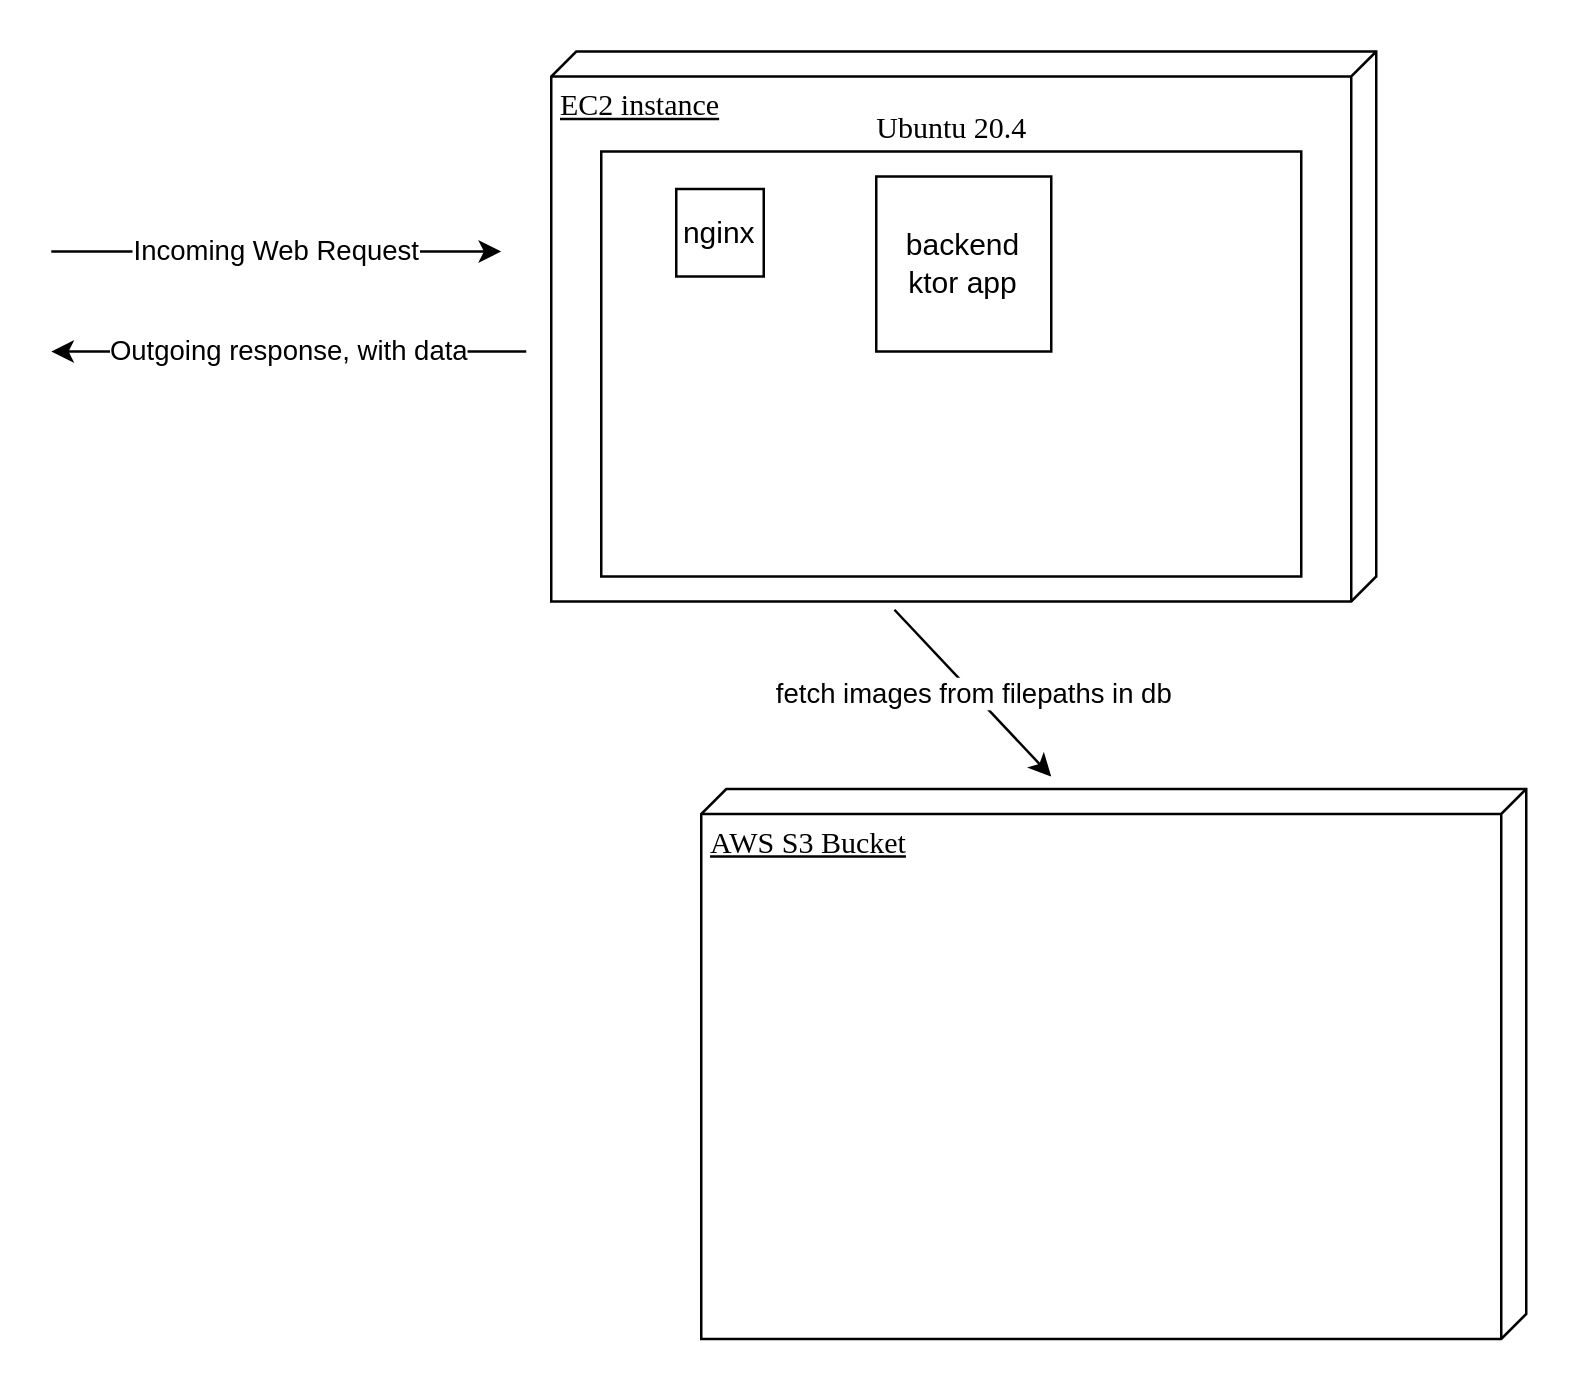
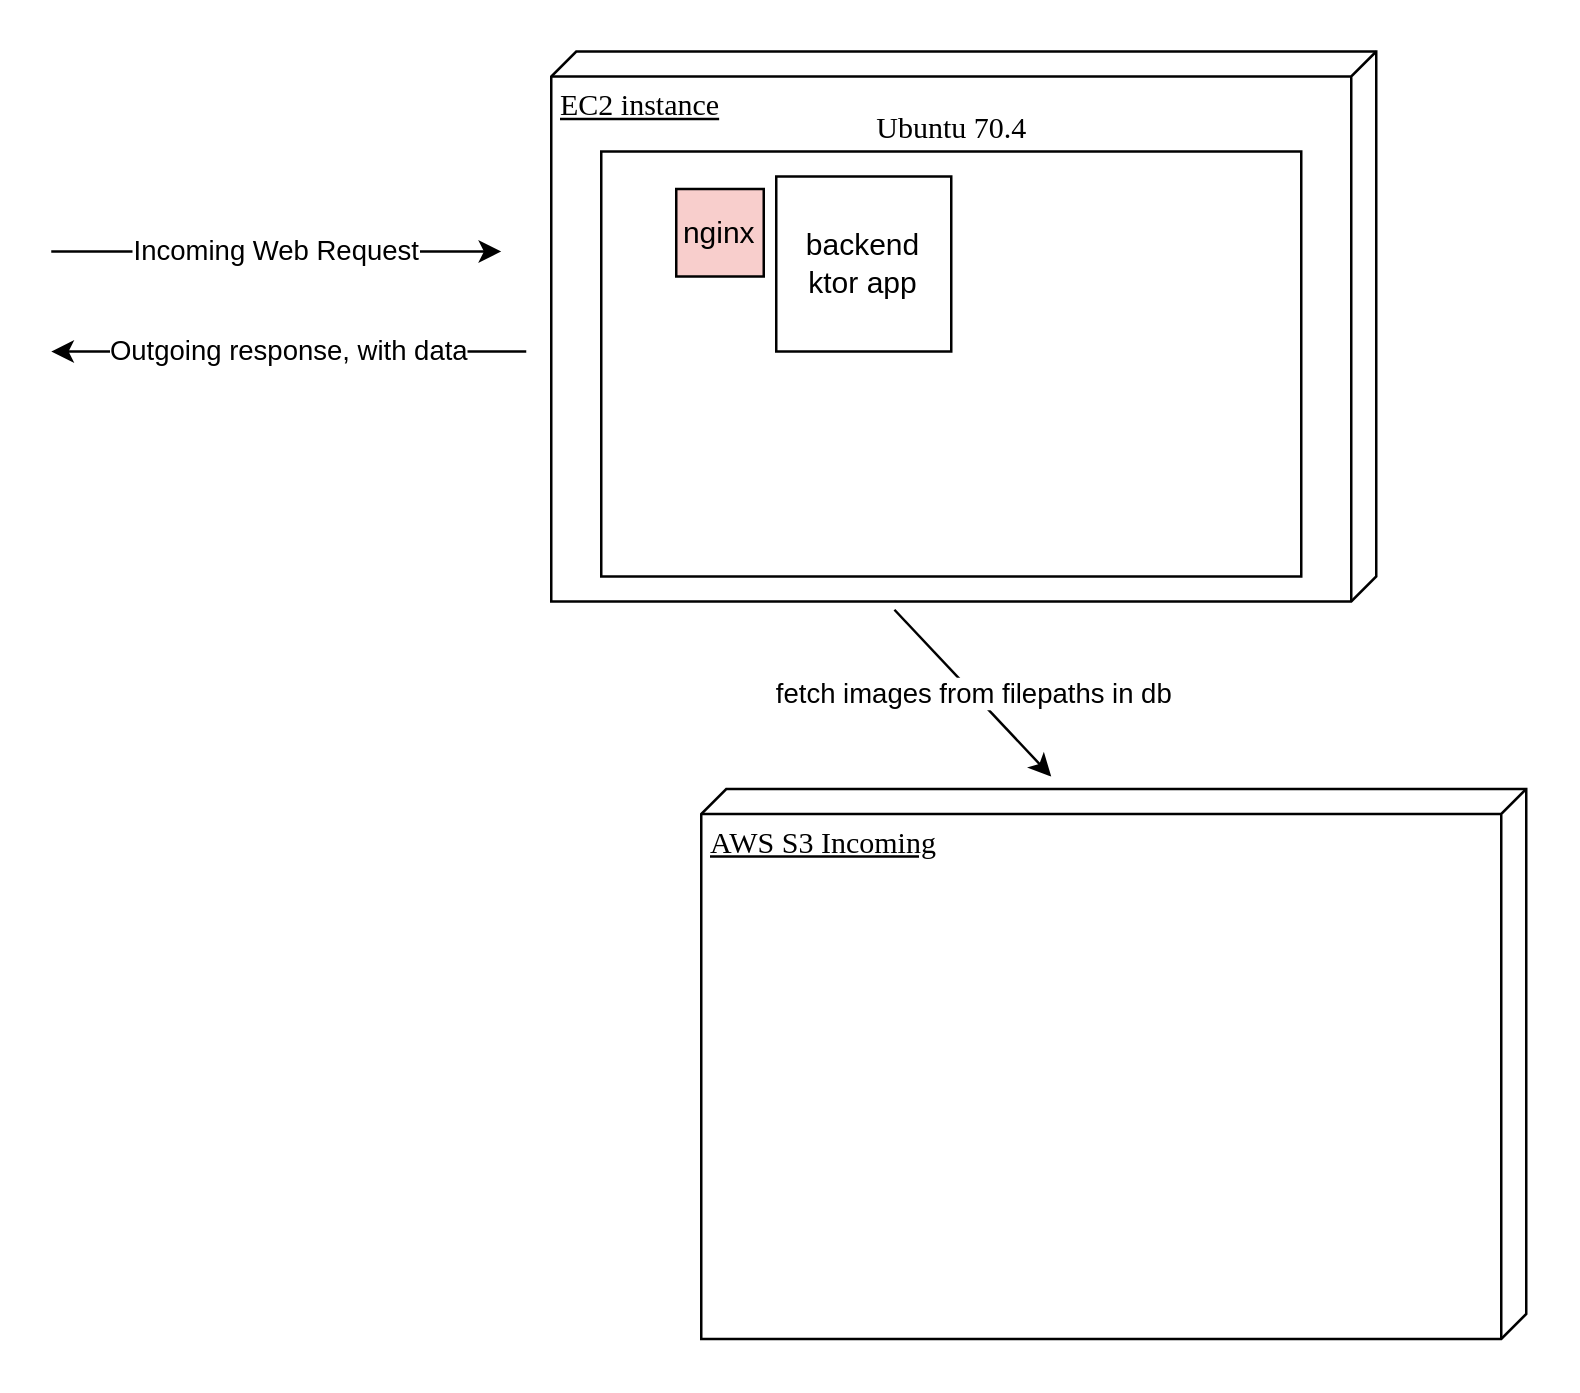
(953, 126) -> (953, 126)
(720, 233) -> (720, 233)
(964, 264) -> (864, 264)
(813, 844) -> (826, 844)
